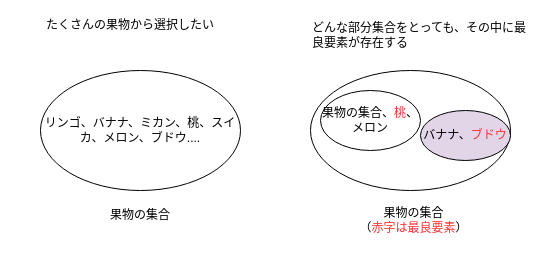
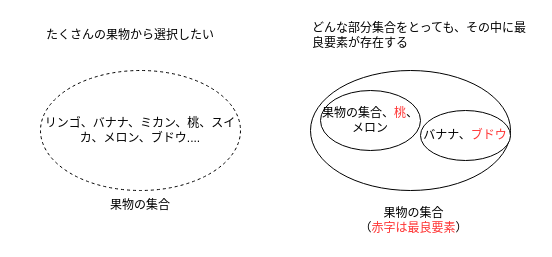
(131, 26) -> (131, 36)
(141, 131) -> (141, 131)
(466, 136) -> (466, 136)
(141, 216) -> (141, 206)
